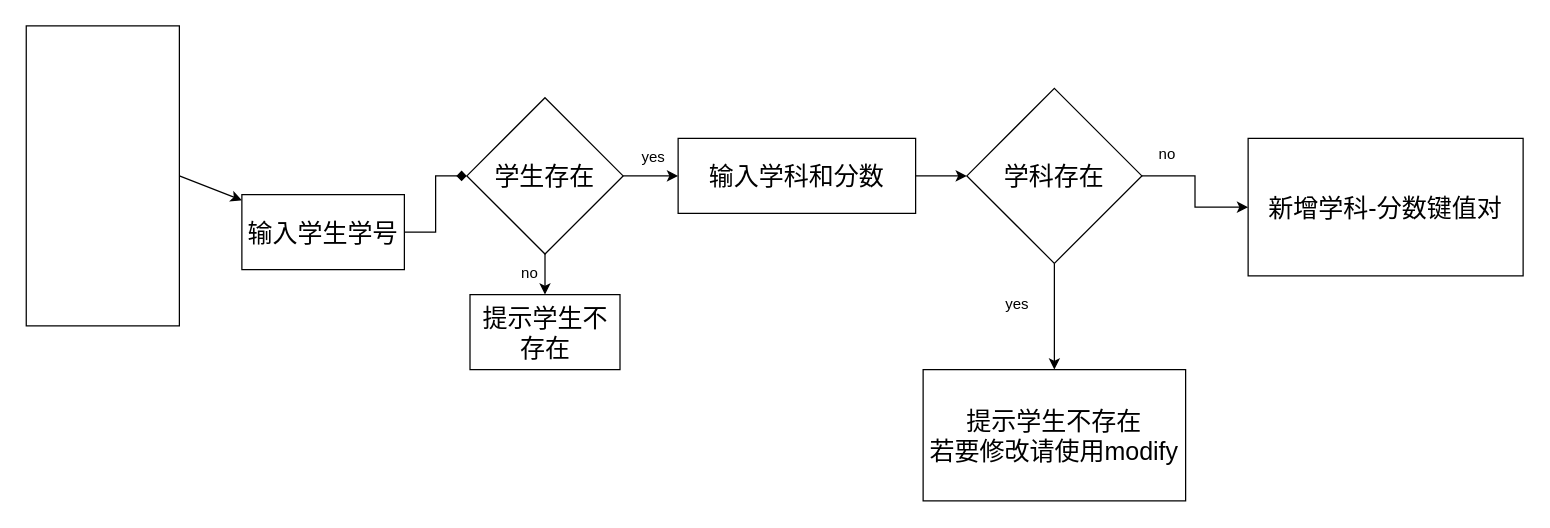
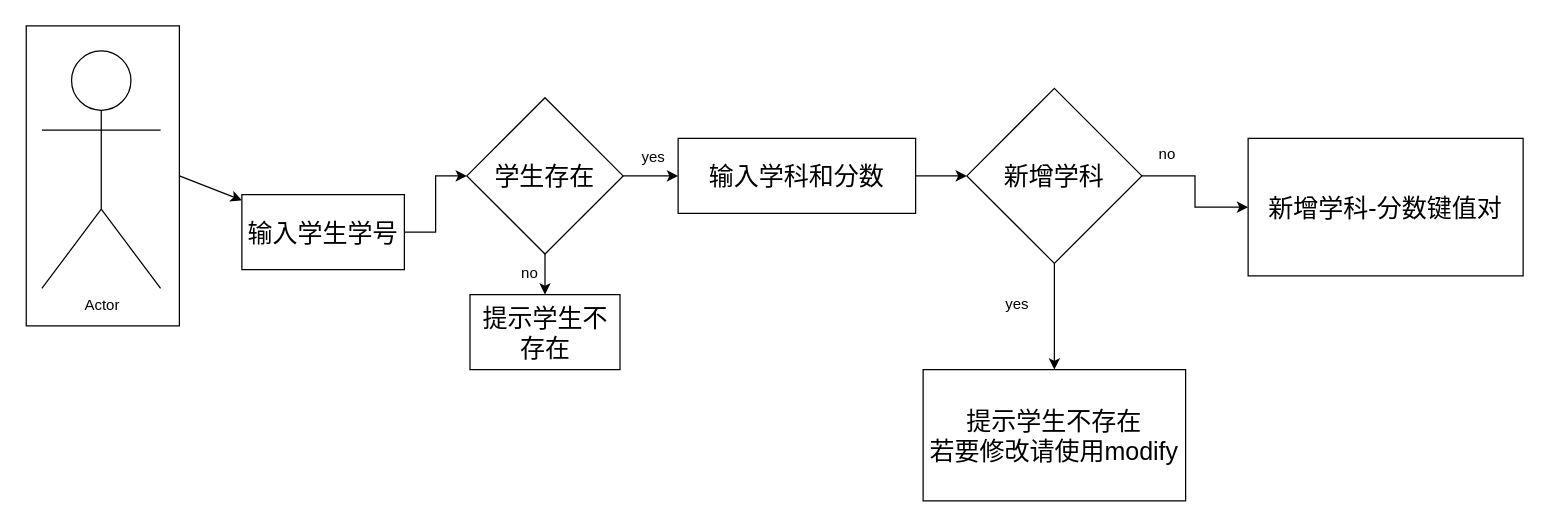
none -> (101, 169)
(456, 176) -> (457, 176)
(1054, 176) -> (1054, 176)
